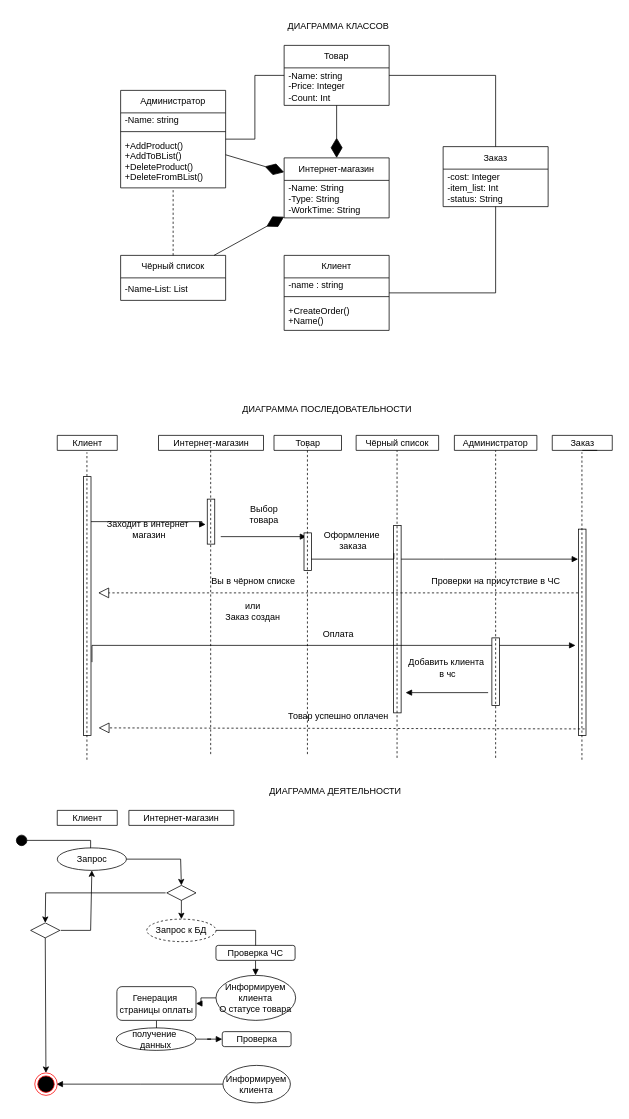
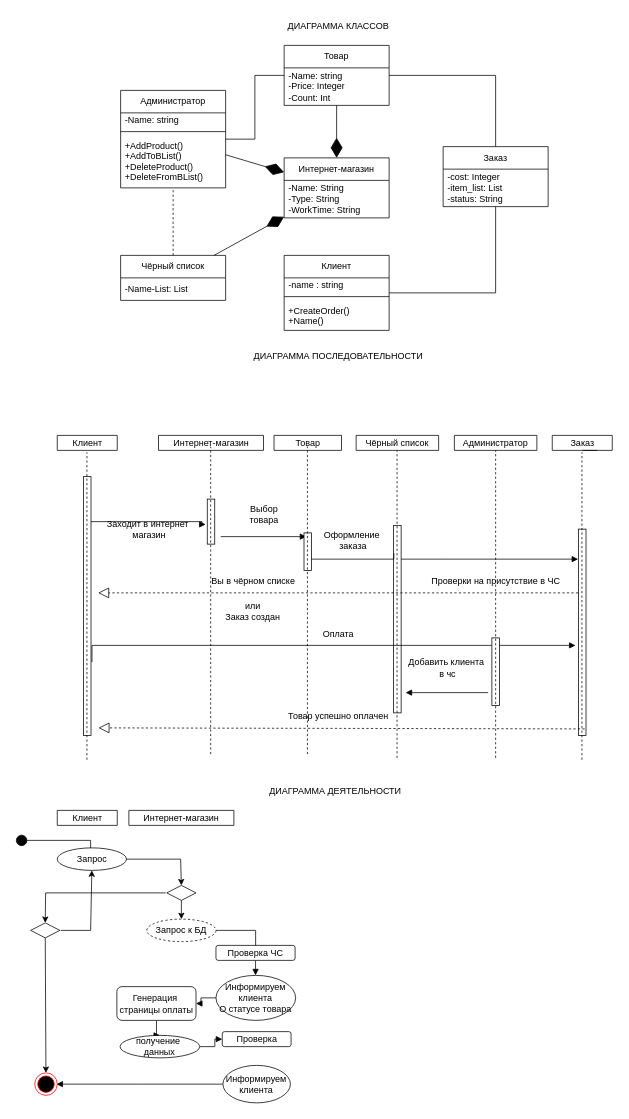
(482, 188) -> (482, 188)
(327, 409) -> (338, 357)
(156, 1039) -> (160, 1047)
